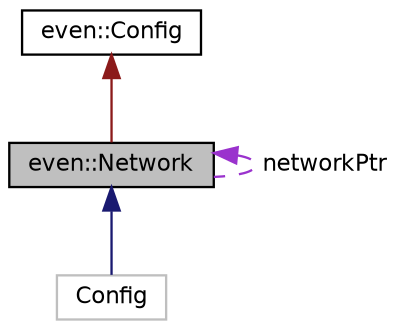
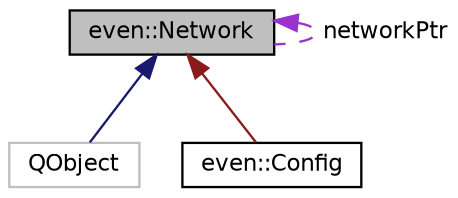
(112, 111) -> (229, 108)
(112, 297) -> (74, 165)
